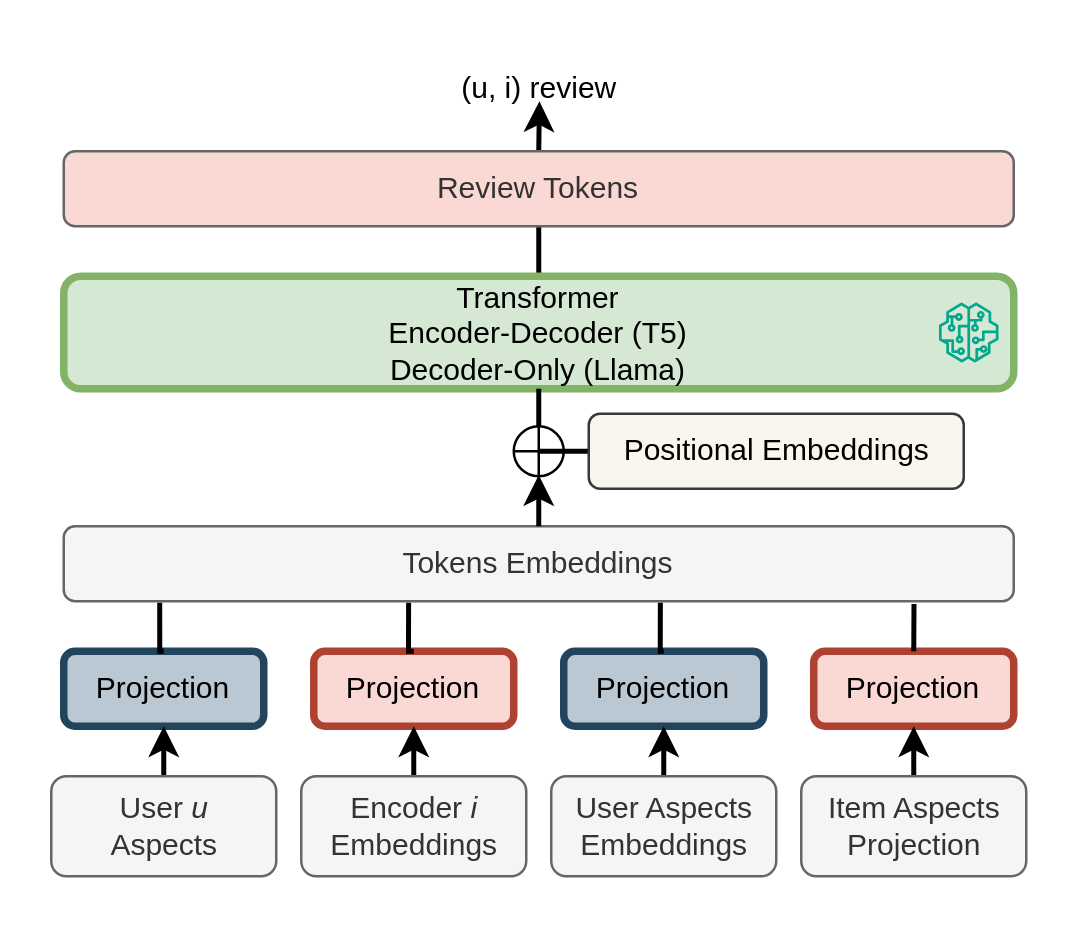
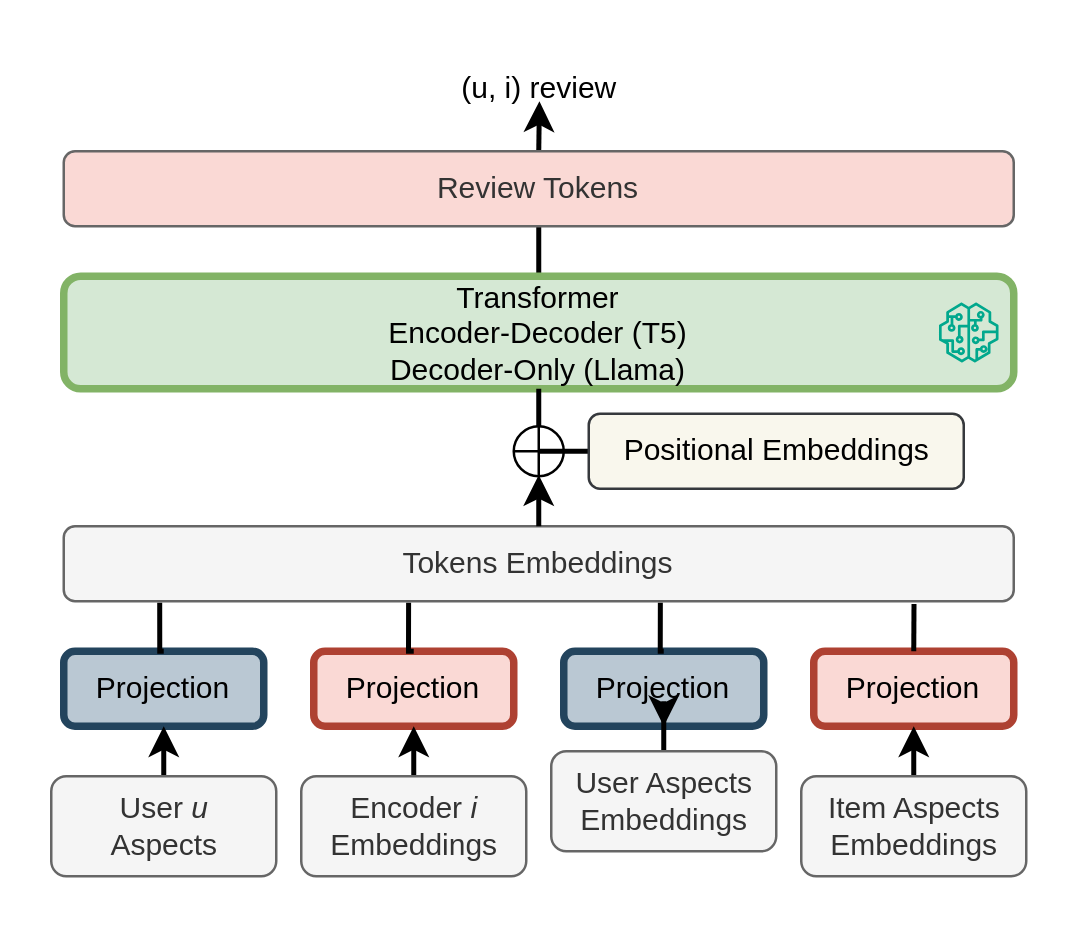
(664, 826) -> (664, 801)
(915, 826) -> (915, 826)
